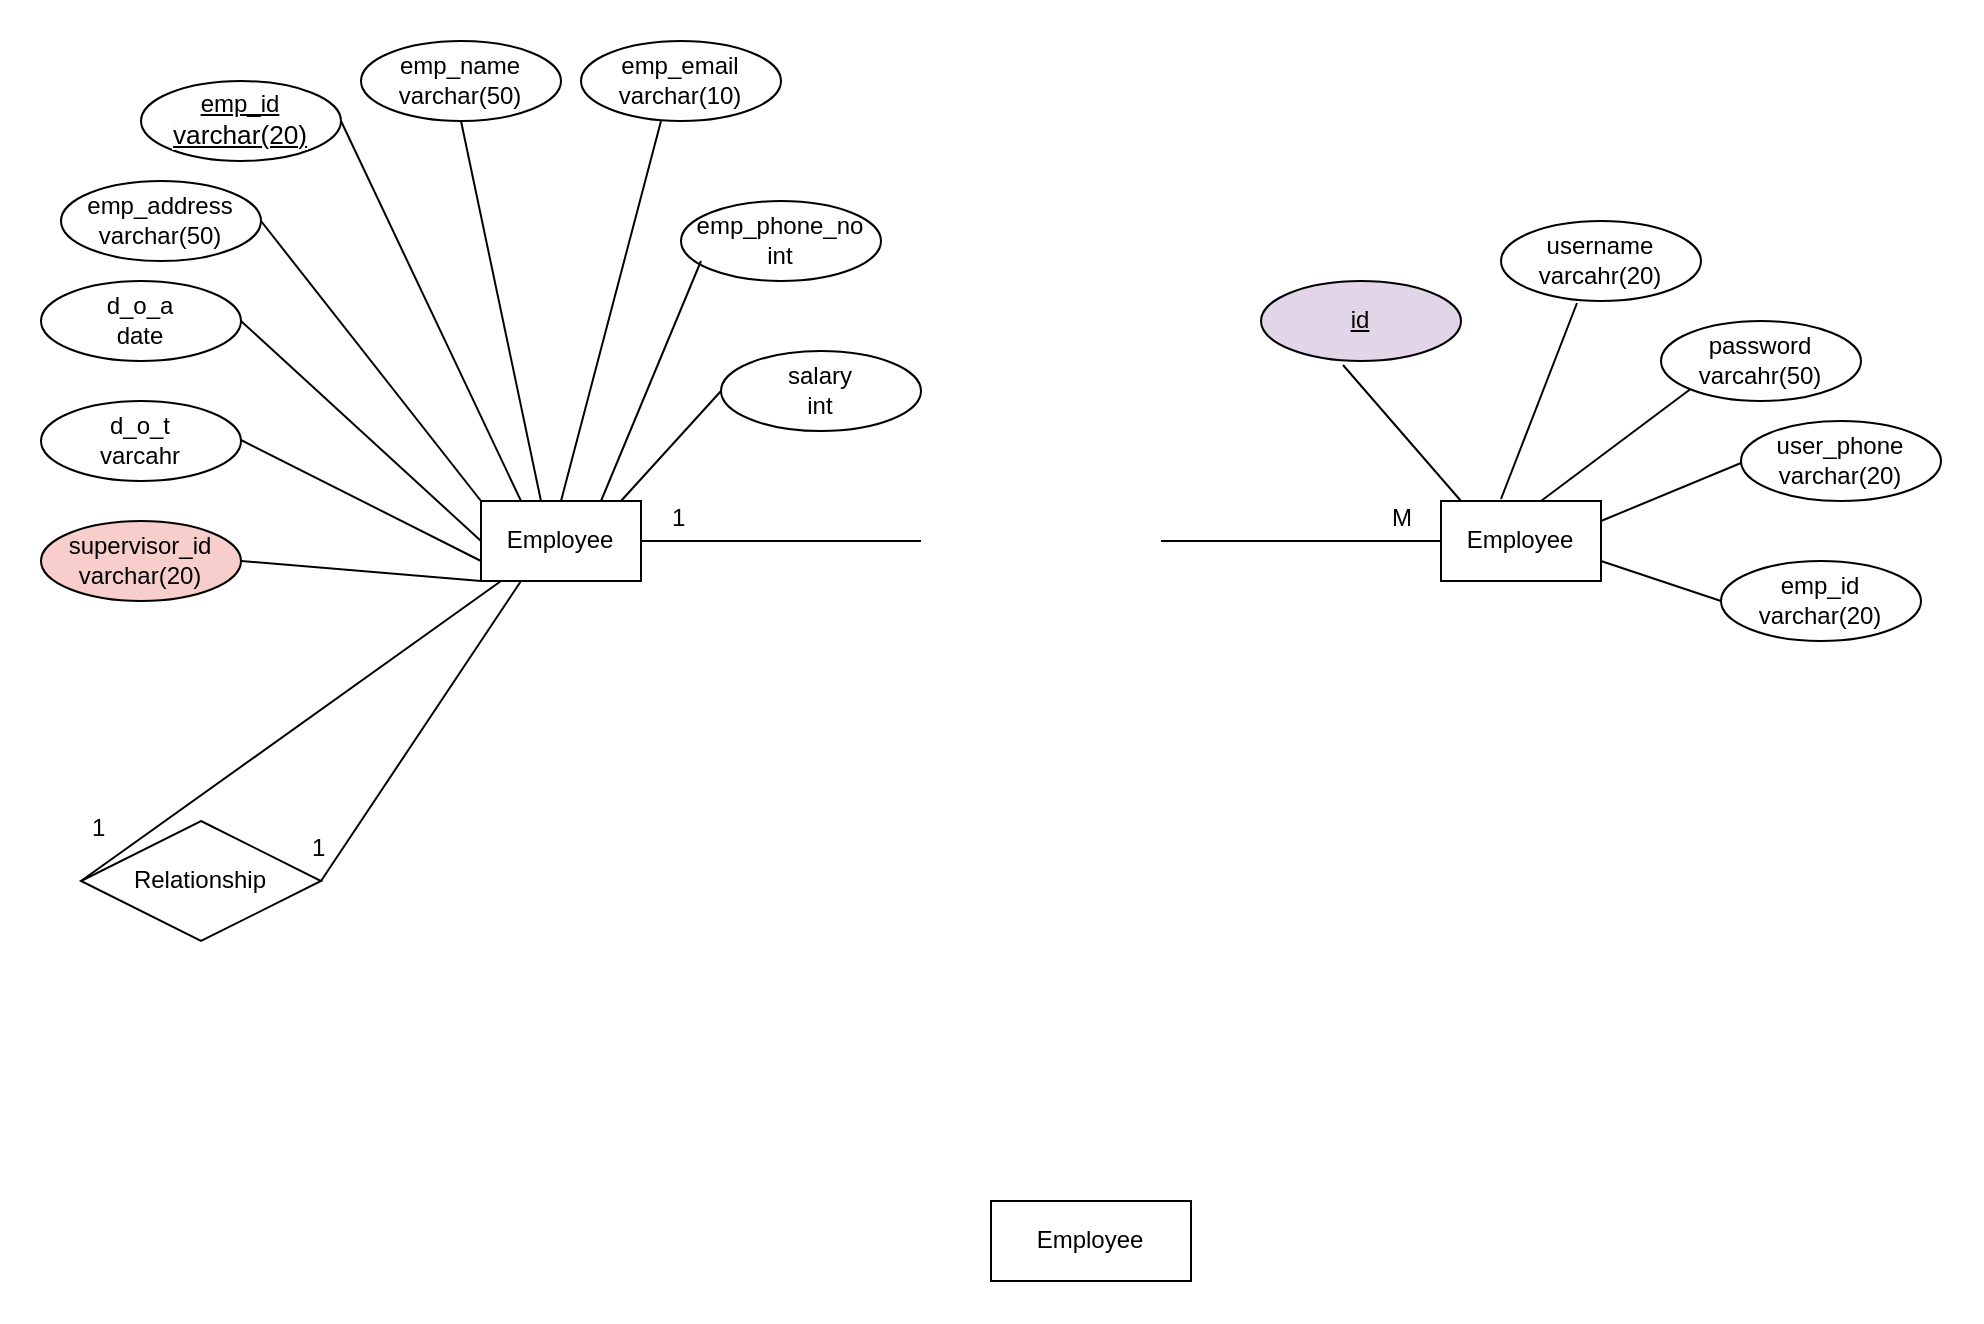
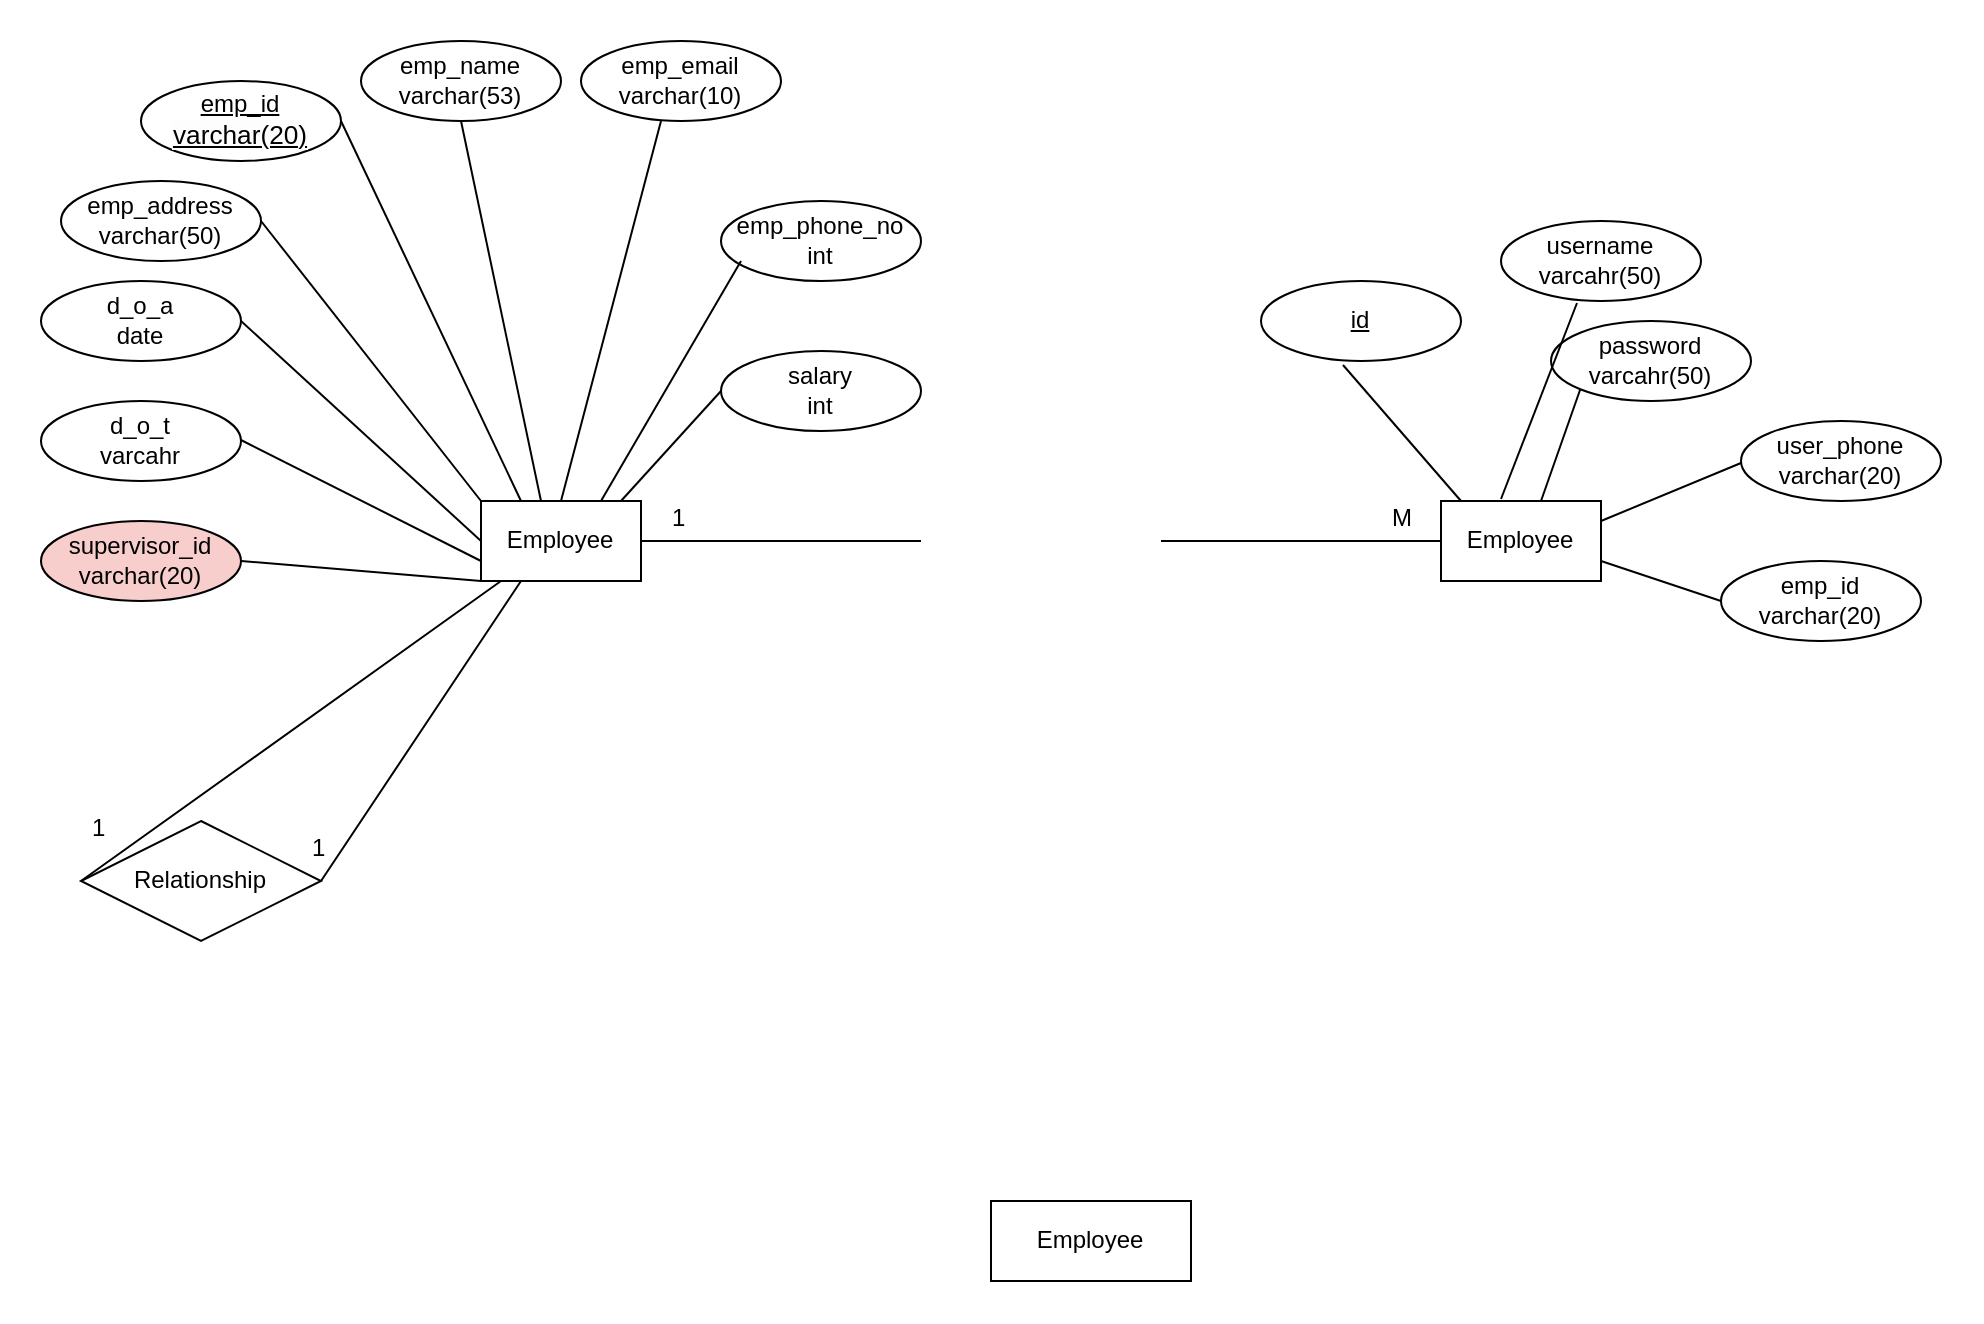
(461, 81) -> (461, 81)
(781, 241) -> (821, 241)
(1601, 261) -> (1601, 261)
(1361, 321) -> (1361, 321)
(1761, 361) -> (1651, 361)
